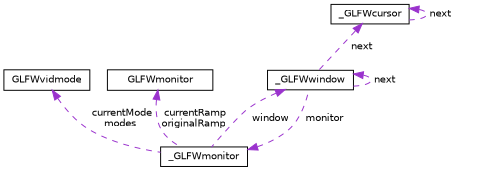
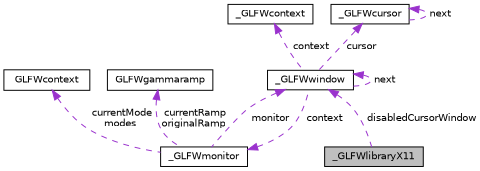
none -> (270, 14)
(360, 47) -> (360, 47)
(47, 80) -> (47, 80)
(160, 80) -> (160, 80)
(269, 119) -> (269, 119)
(323, 119) -> (323, 119)
none -> (374, 157)
